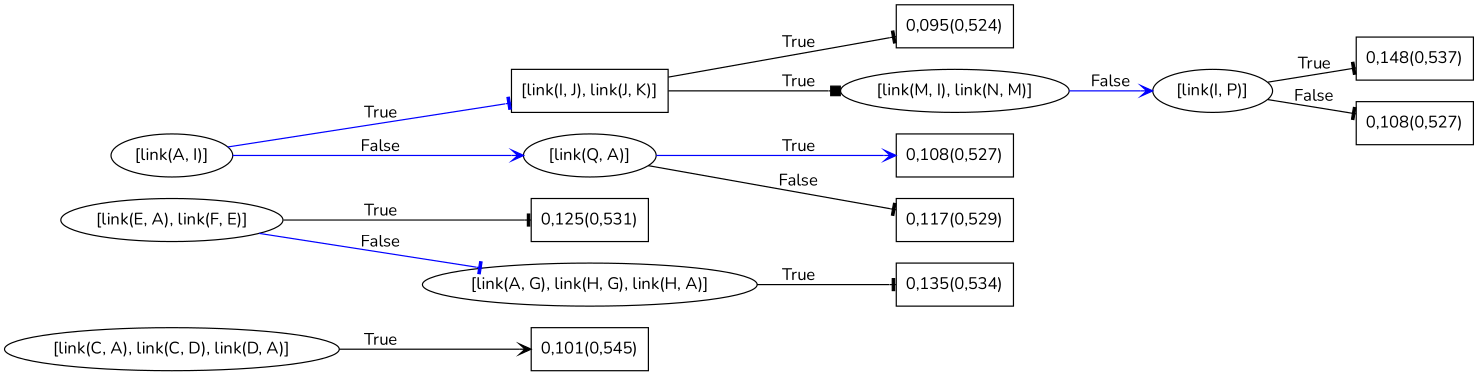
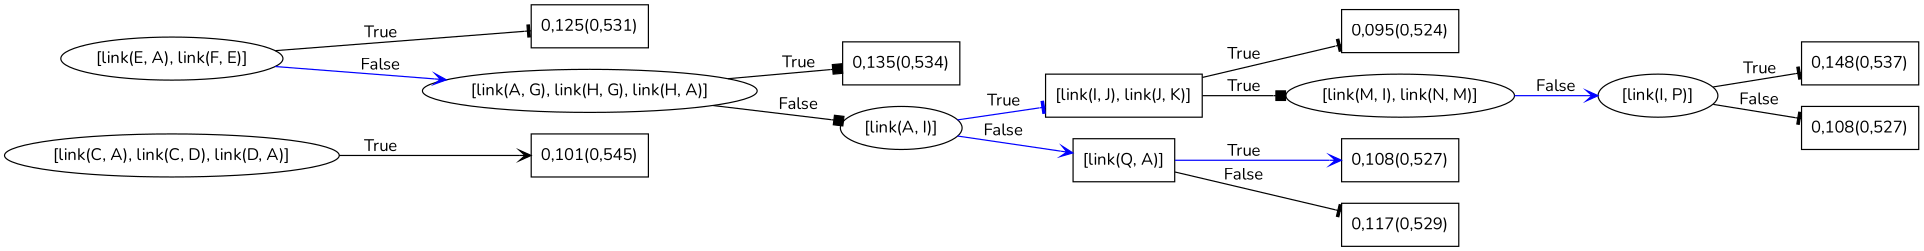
none -> (772, 113)
(590, 155) -> (1124, 160)
(368, 250) -> (355, 73)
(823, 285) -> (779, 74)
